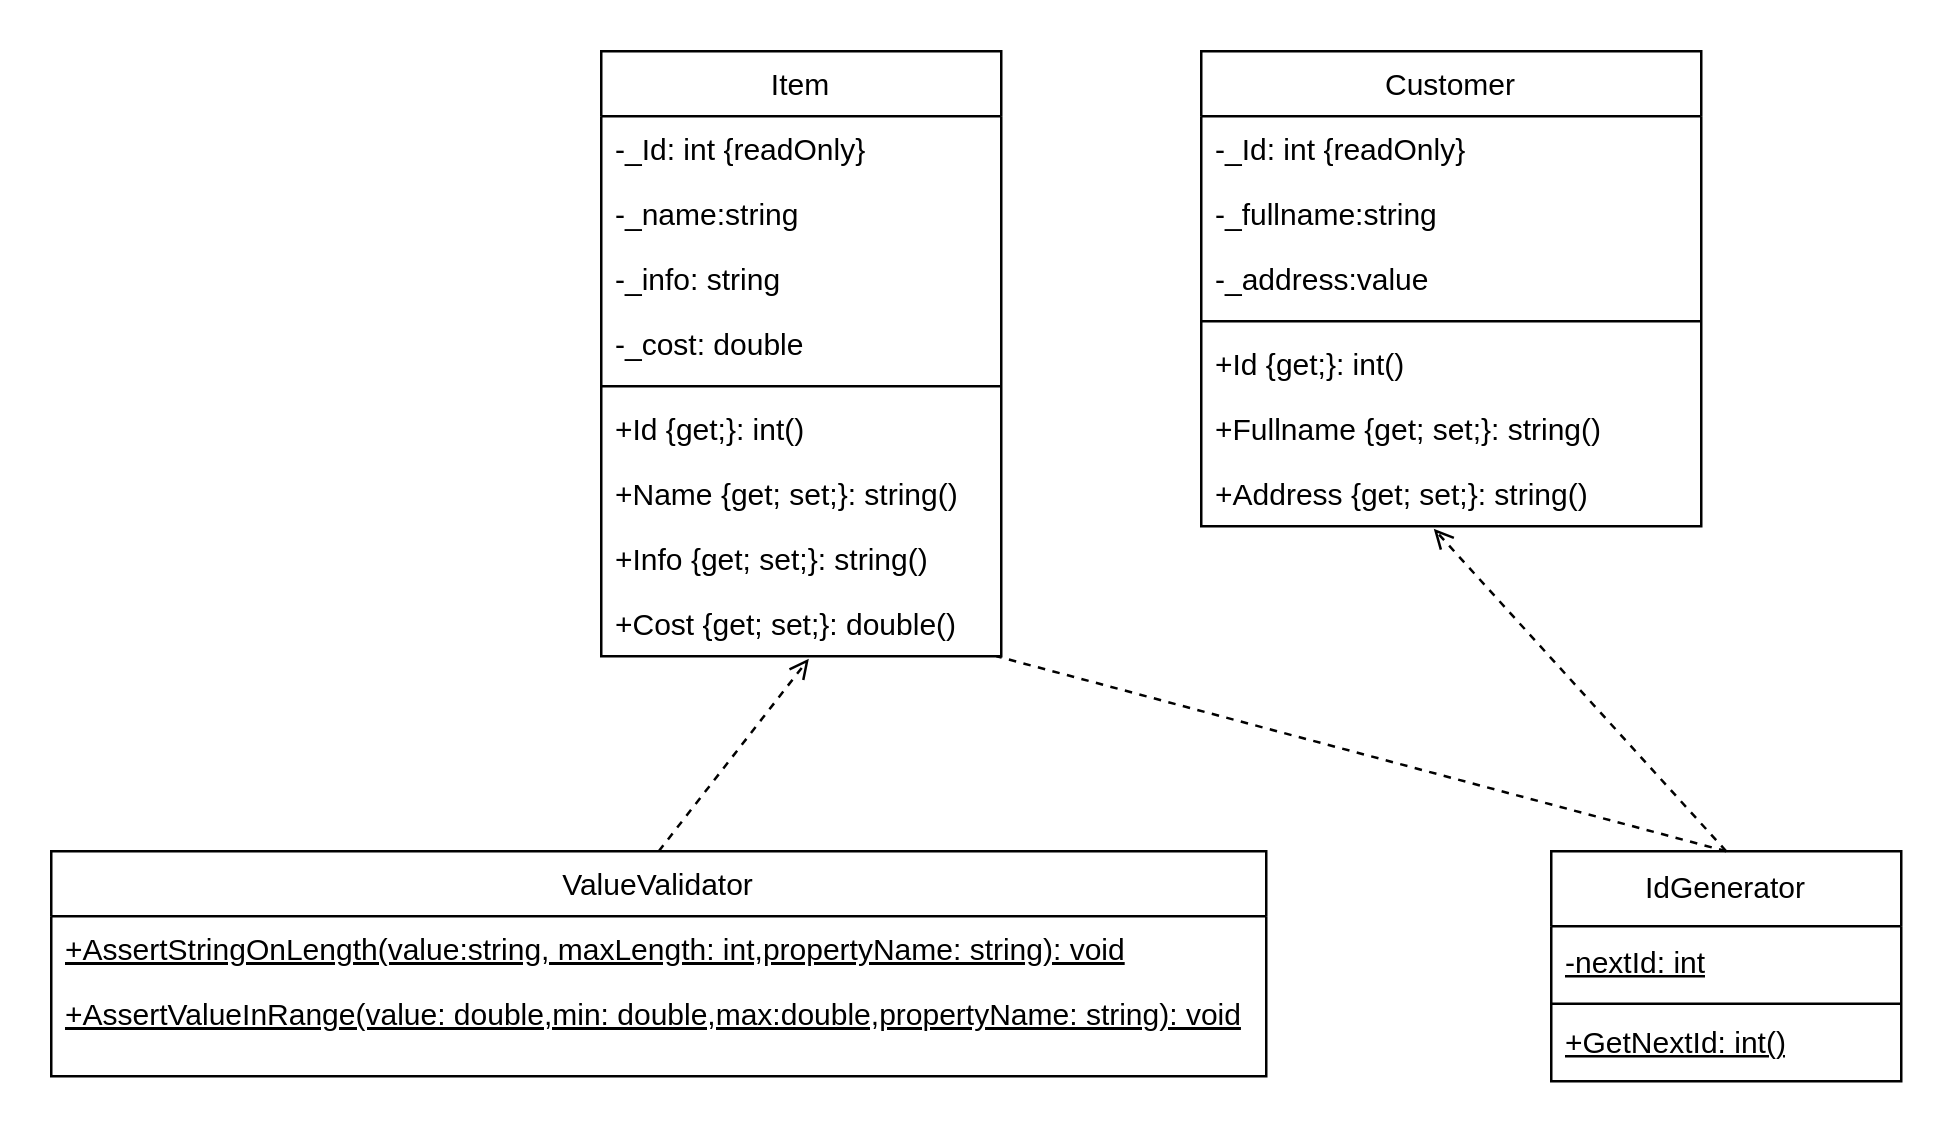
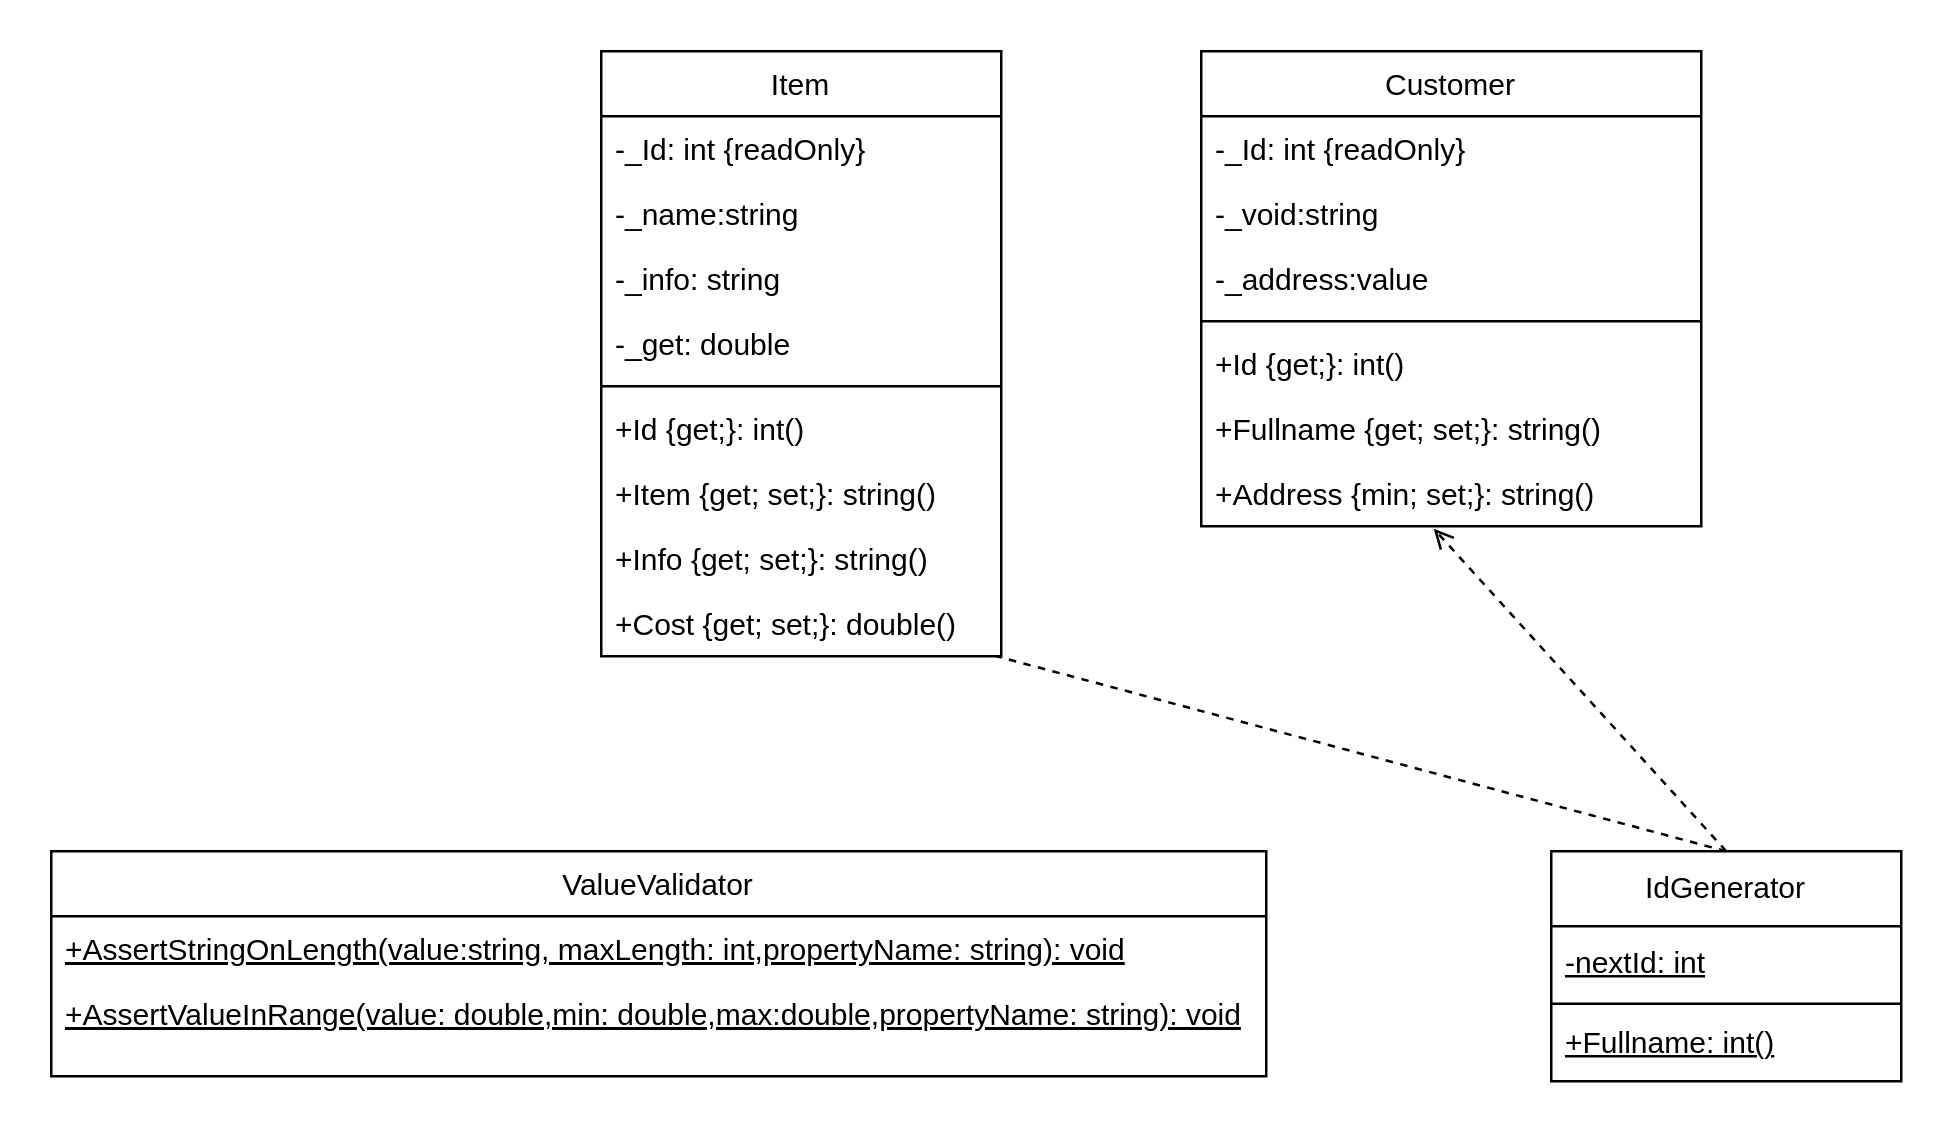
(1342, 215) -> (1313, 215)
(721, 345) -> (713, 345)
(815, 495) -> (815, 495)
(1440, 495) -> (1436, 495)
(732, 757) -> none
(1697, 1044) -> (1681, 1044)
